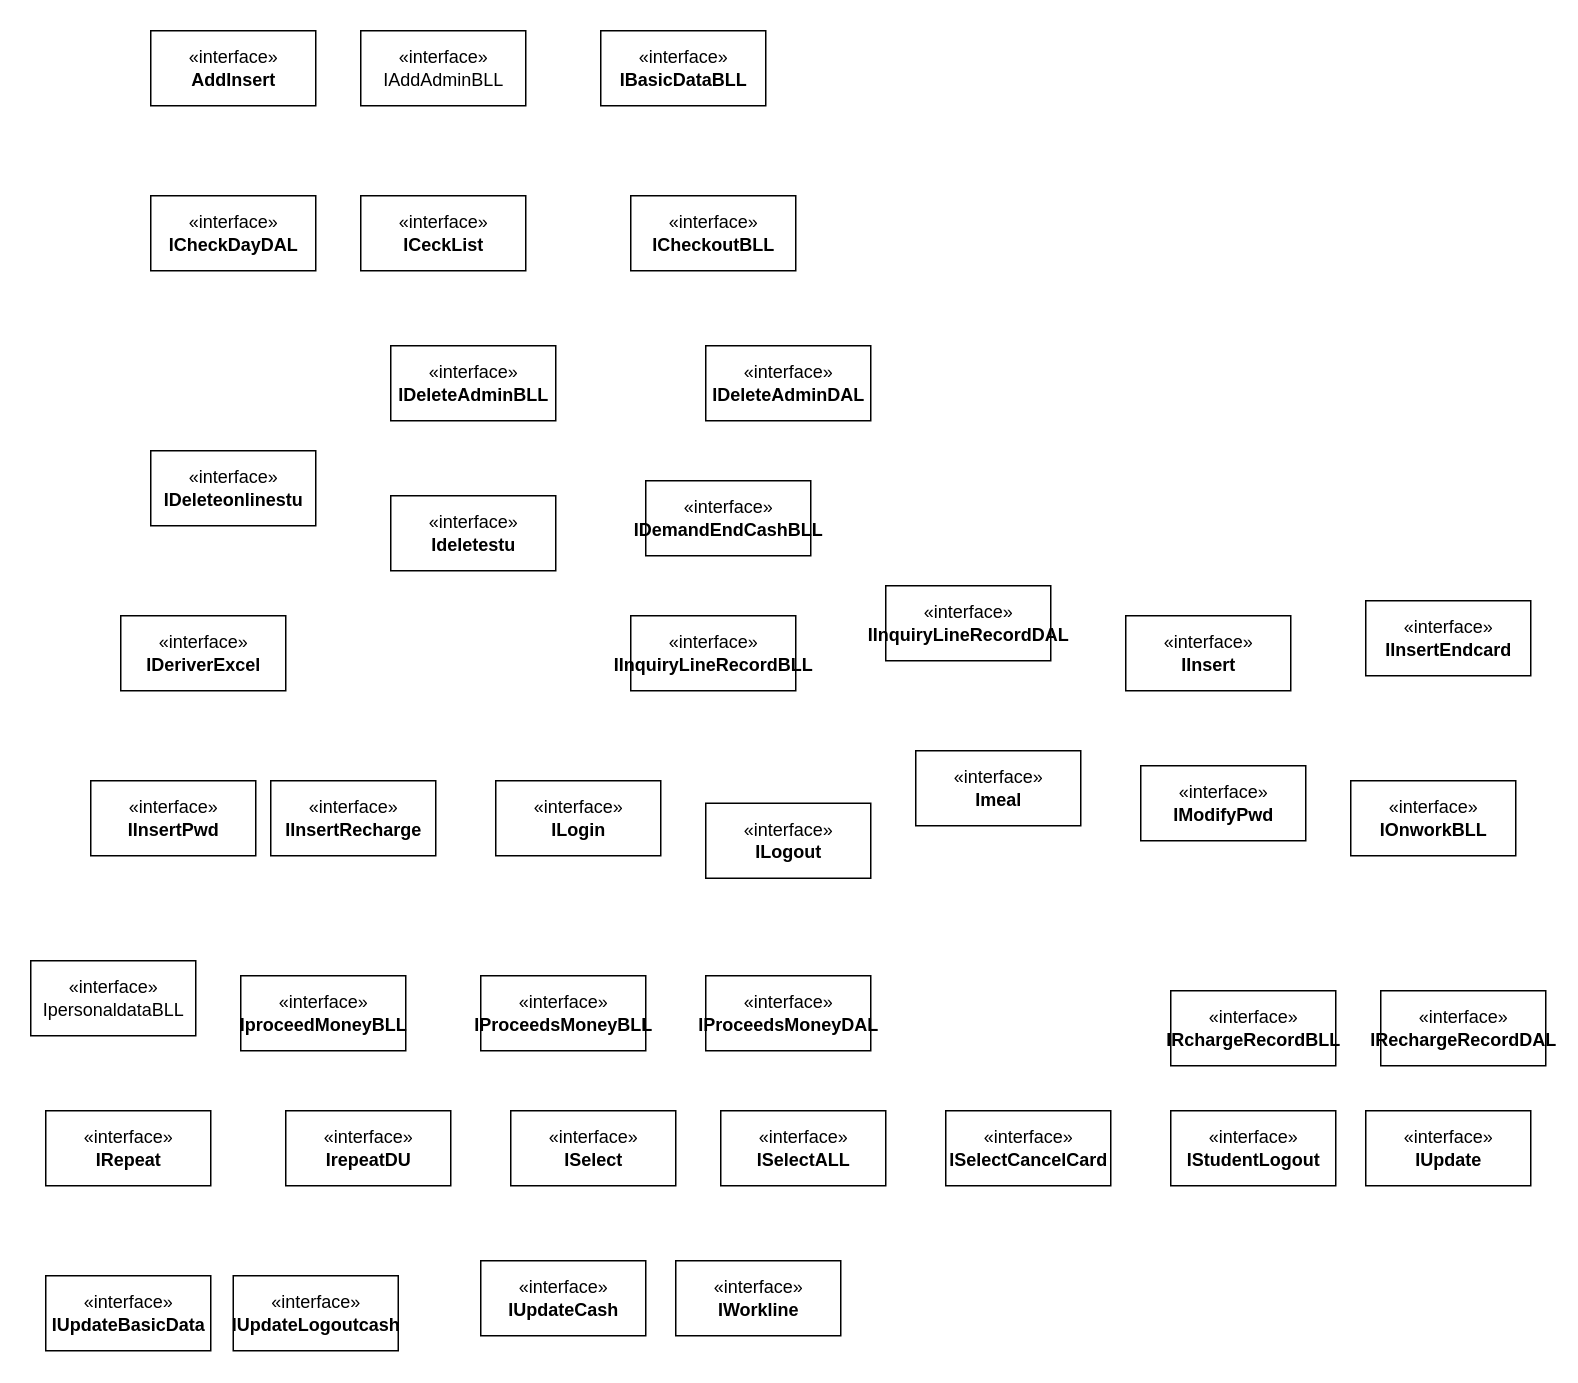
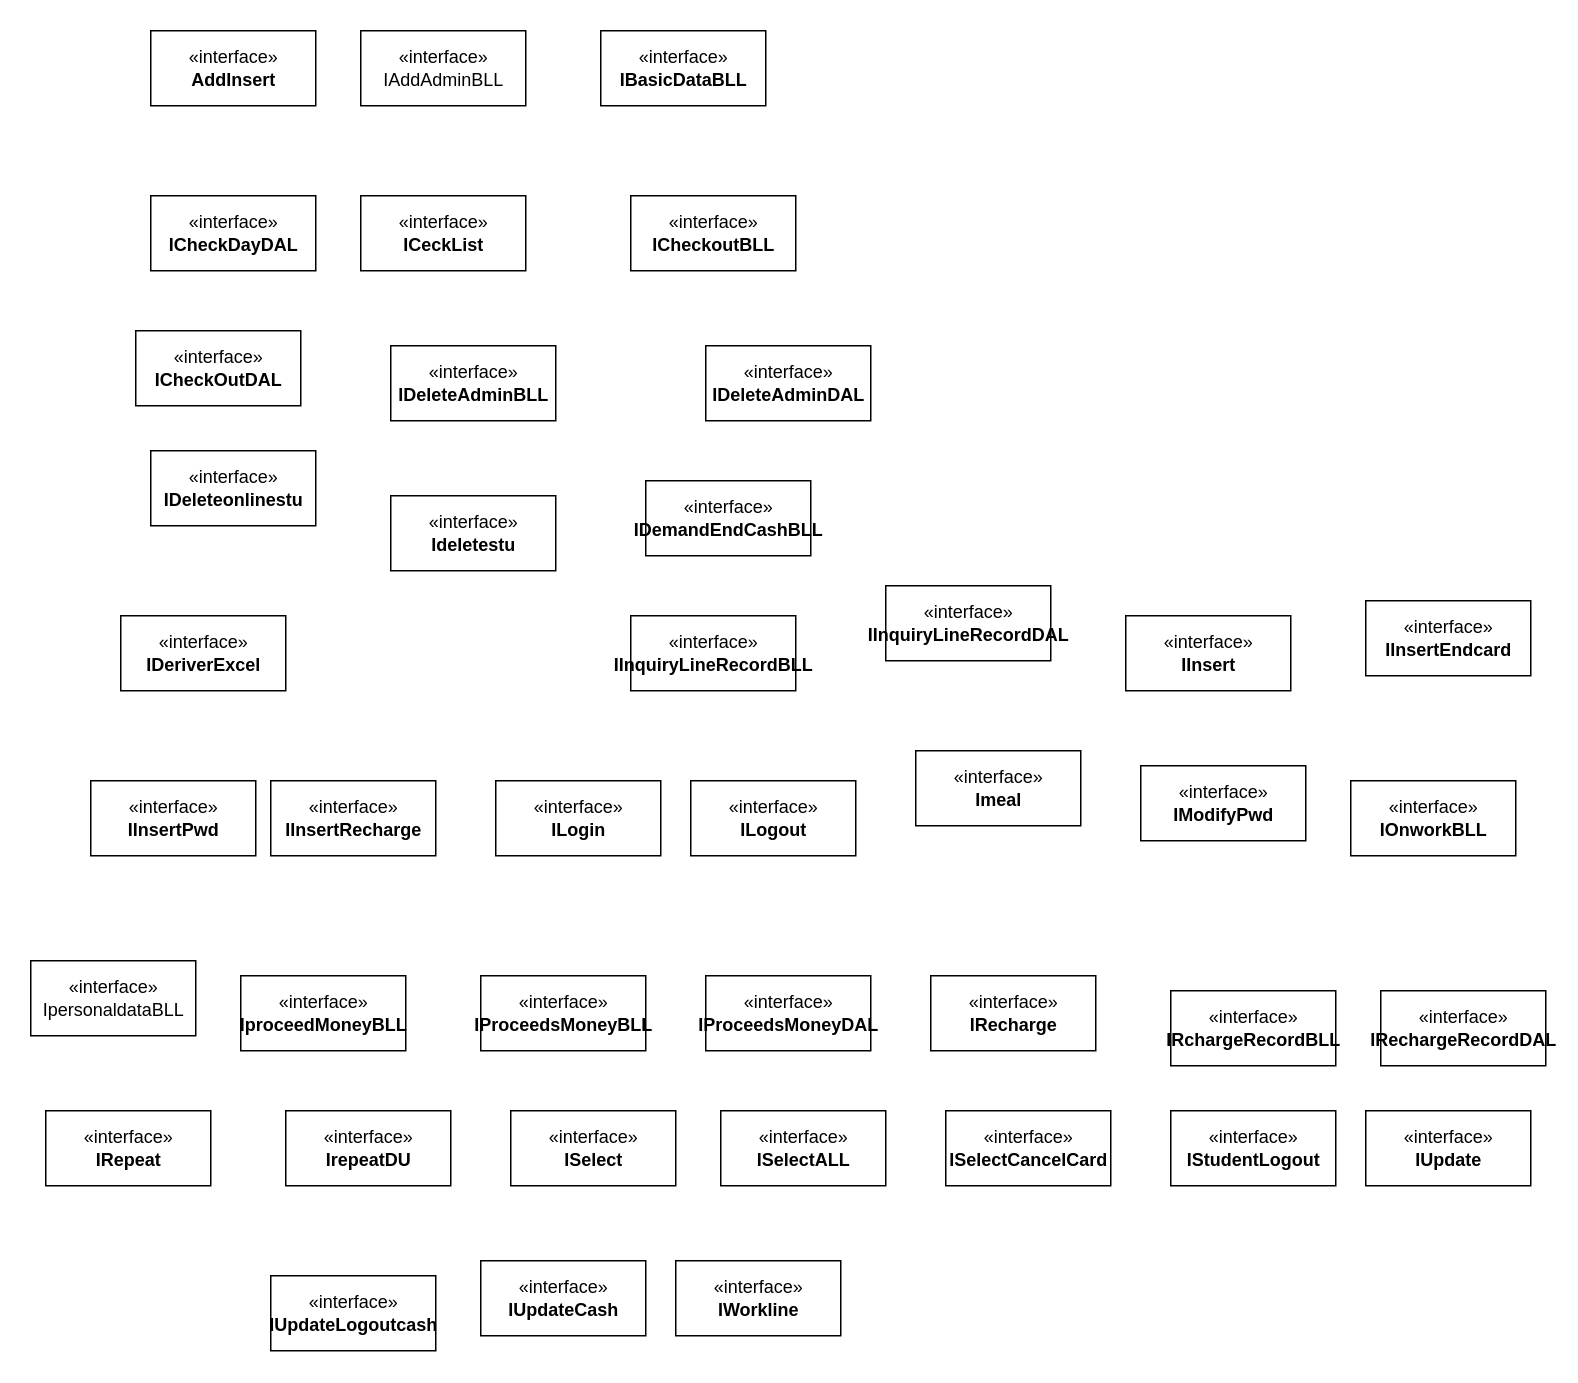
none -> (218, 368)
(788, 841) -> (773, 818)
none -> (1013, 1013)
(128, 1313) -> none
(316, 1313) -> (353, 1313)
